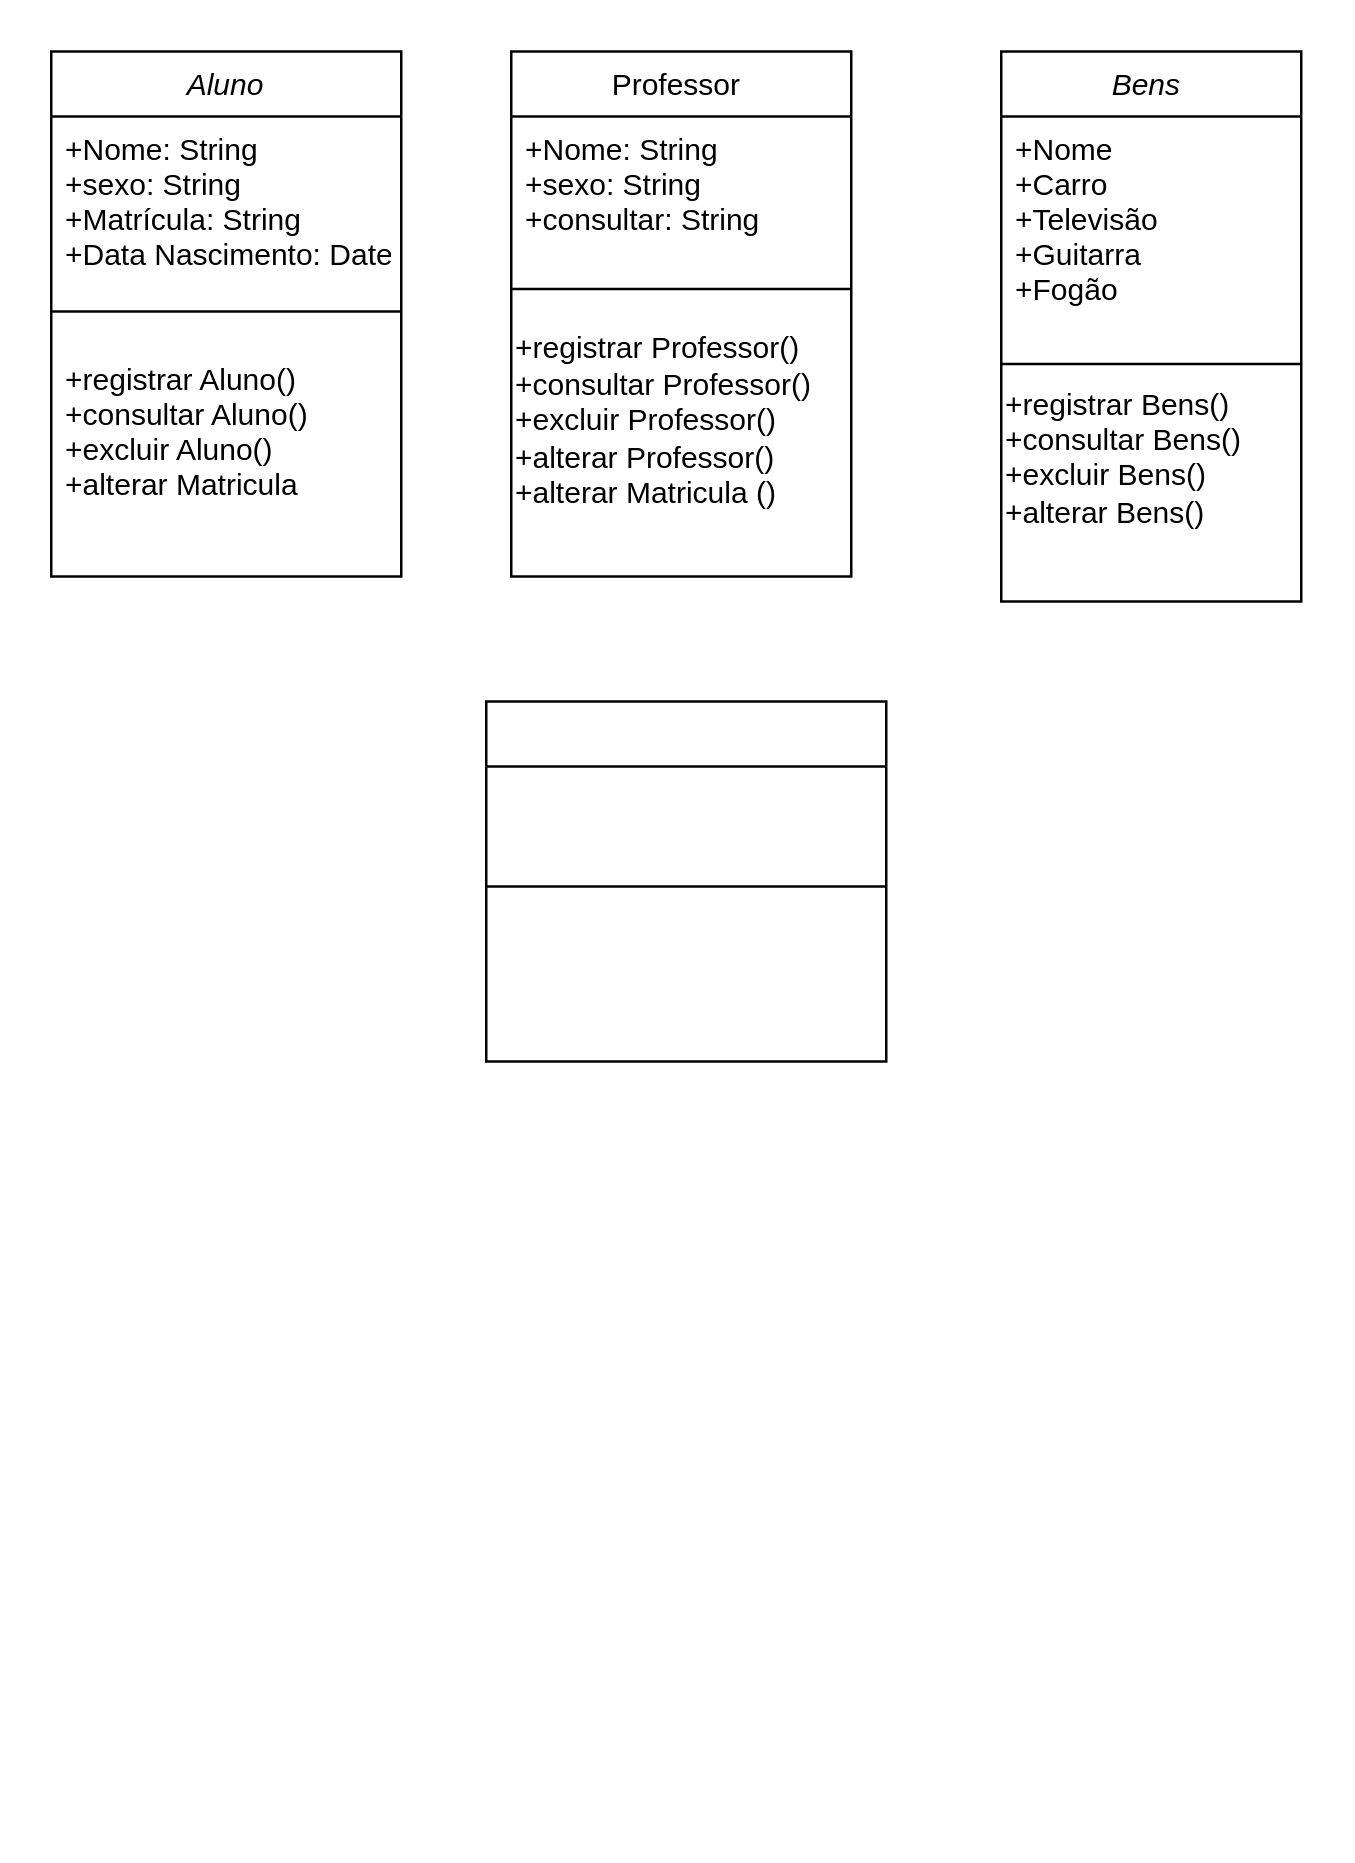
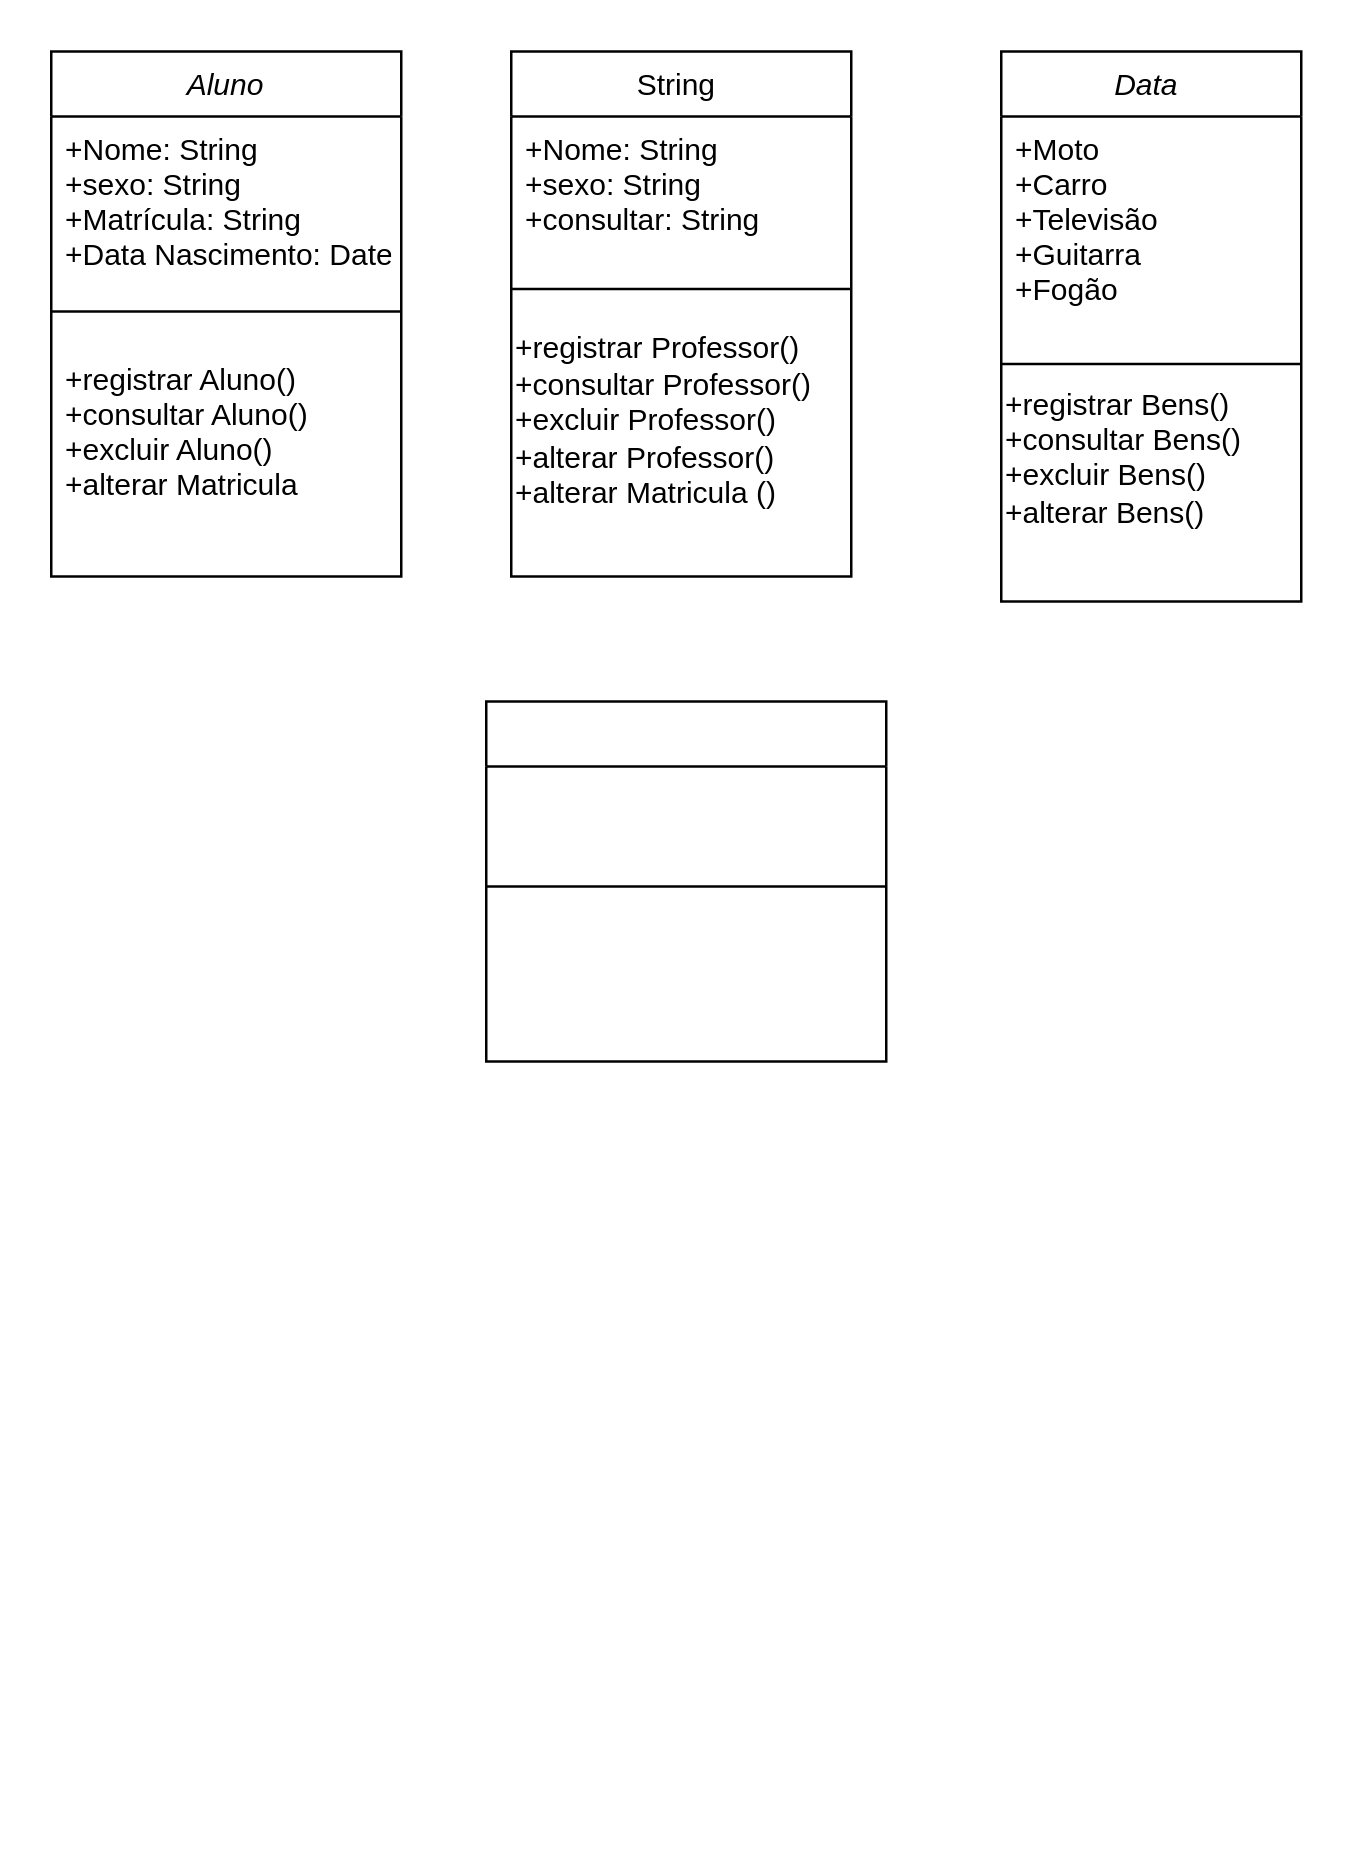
(680, 85) -> (680, 85)
(1150, 85) -> (1150, 85)
(1057, 150) -> (1057, 150)
